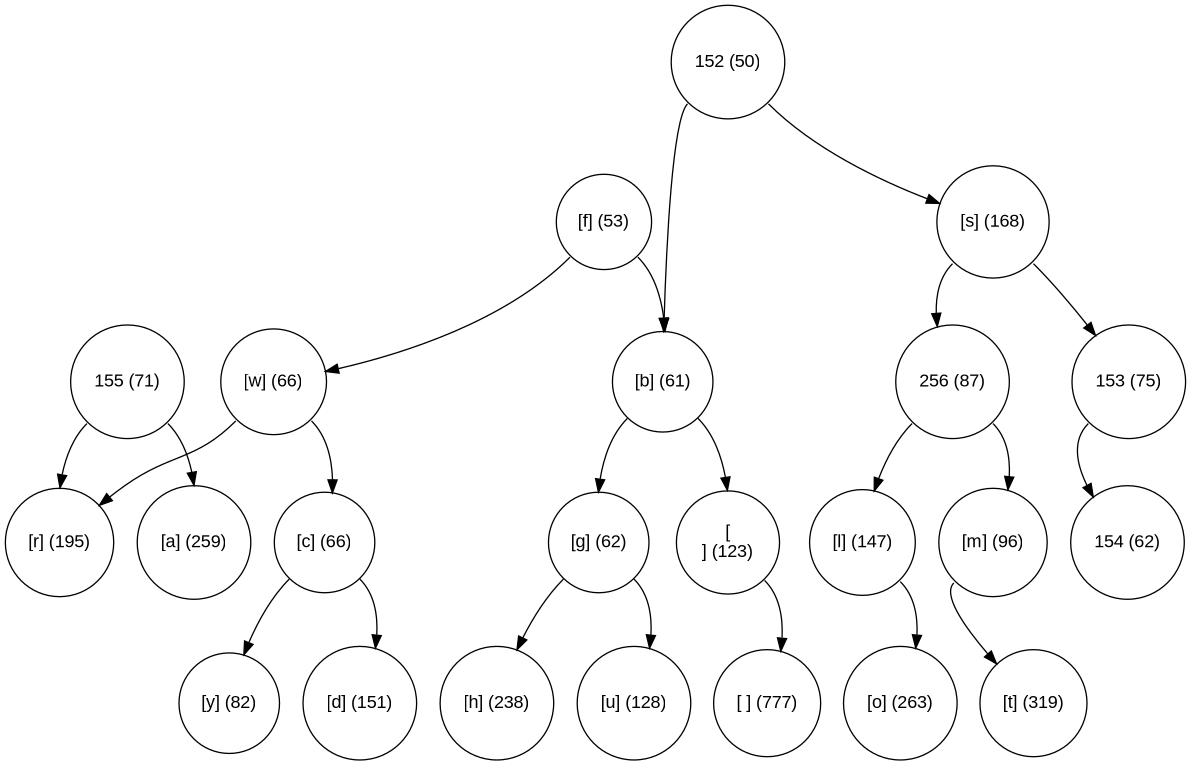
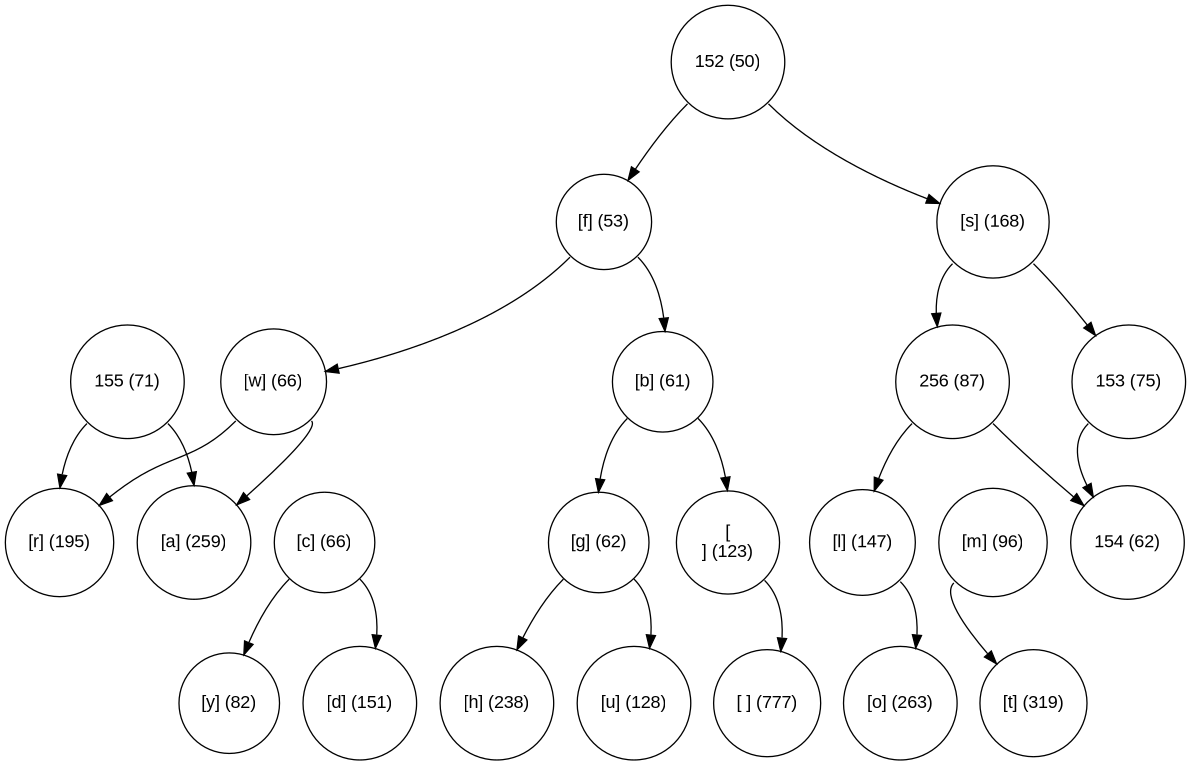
(669, 210) -> (660, 135)
(328, 448) -> (284, 461)
(1007, 448) -> (1033, 461)
